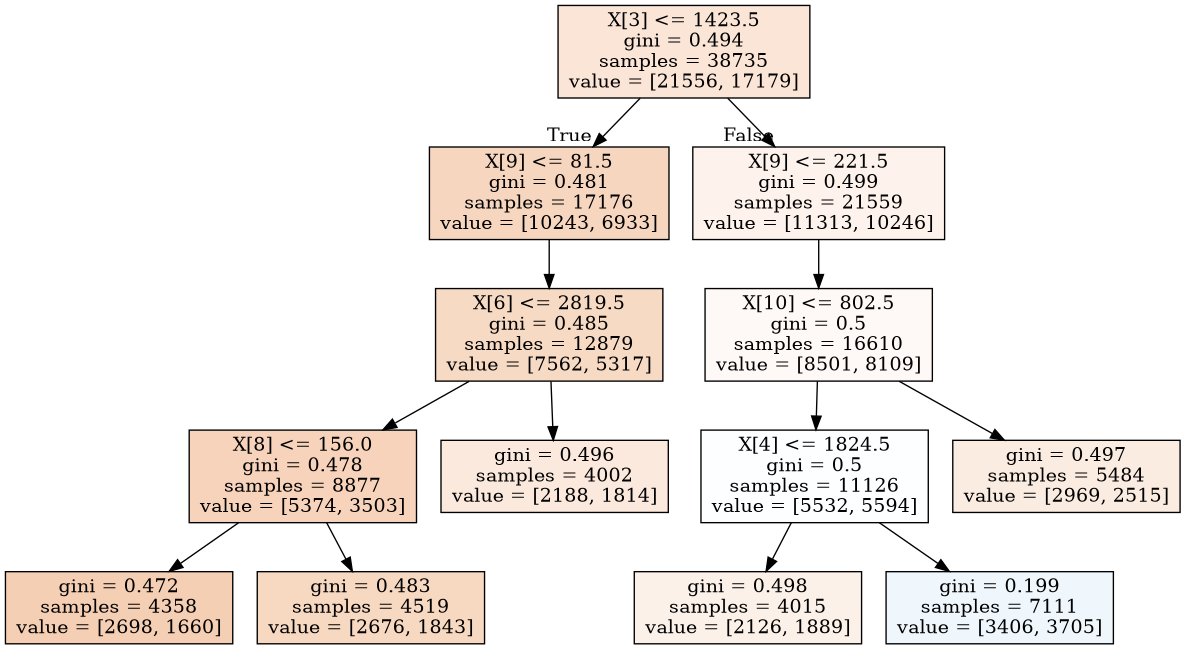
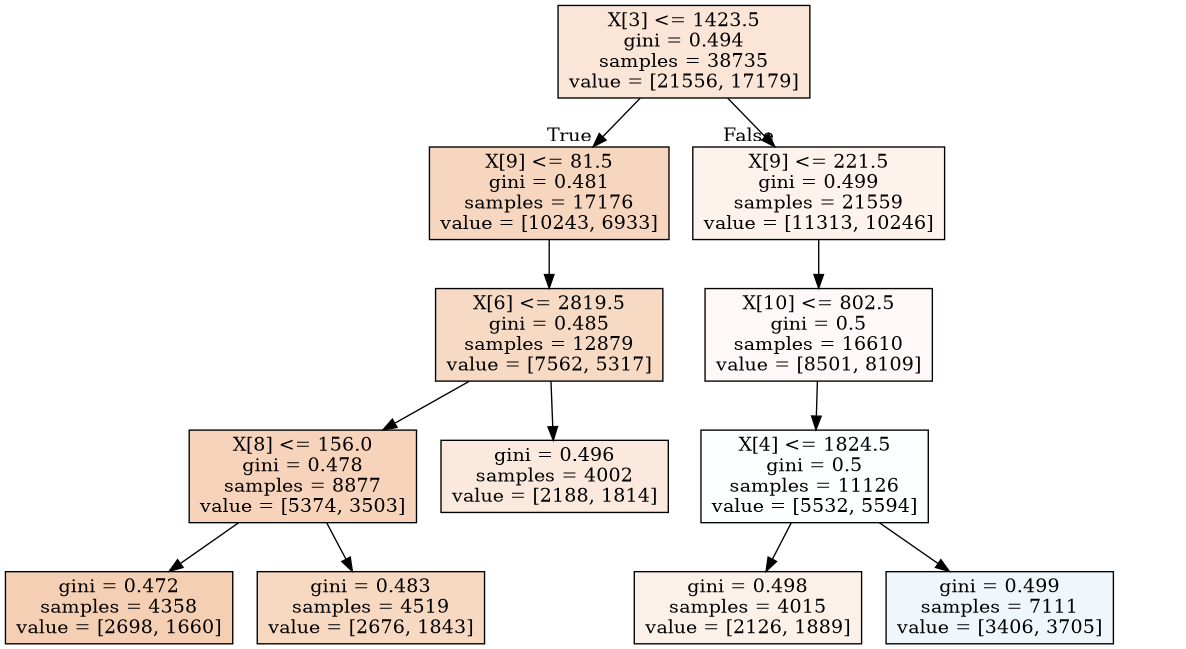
(1066, 476) -> none
(1000, 608) -> (1000, 608)
